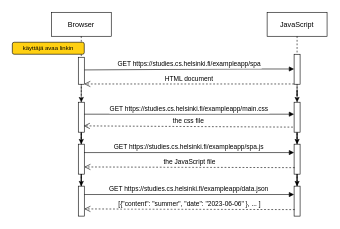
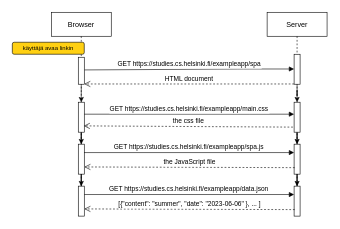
(297, 25) -> (297, 25)
